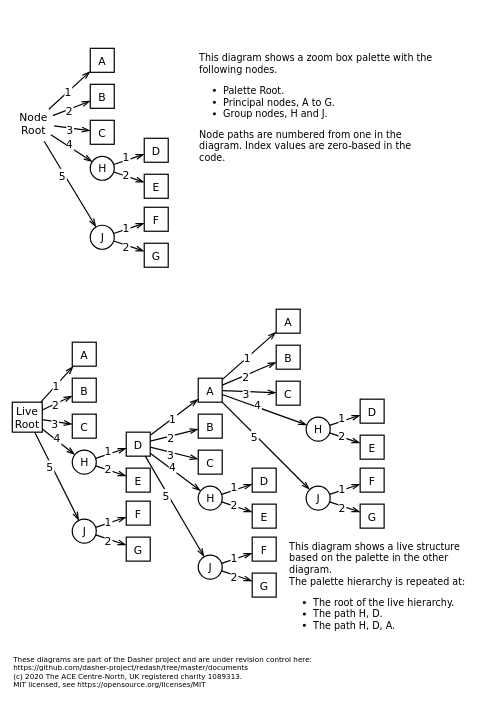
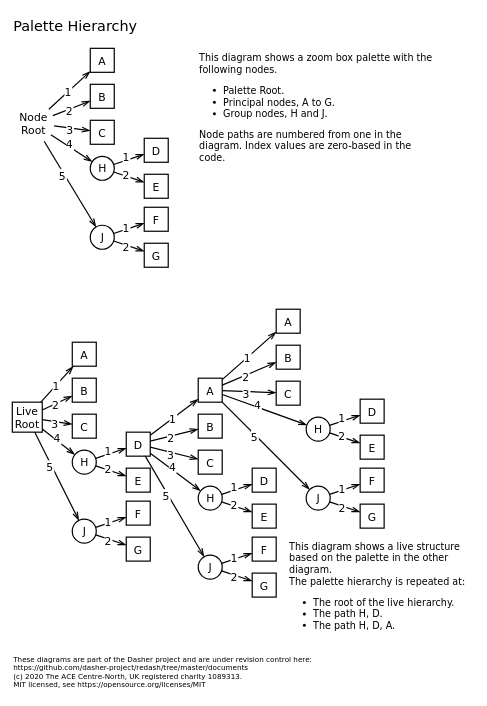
none -> (159, 24)
